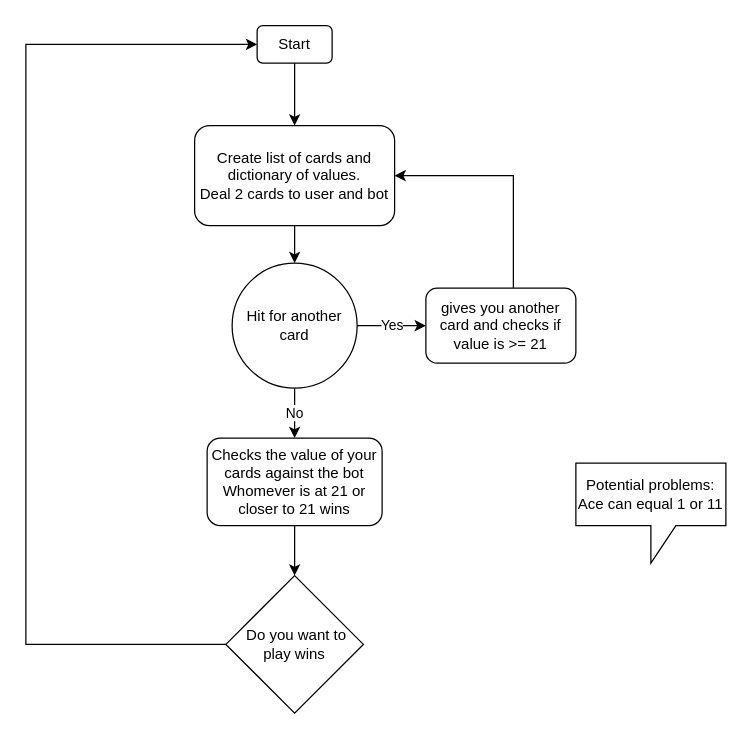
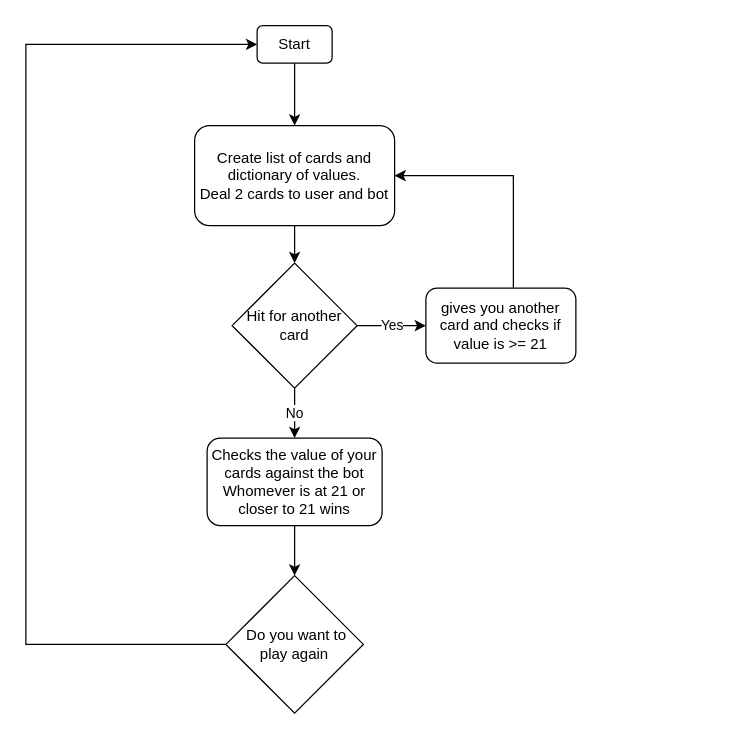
(294, 326) -> (294, 326)
(651, 513) -> none
(294, 644) -> (294, 644)
